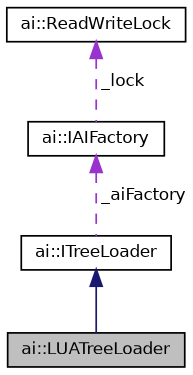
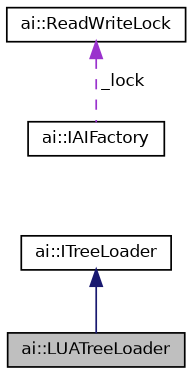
(96, 205) -> none
